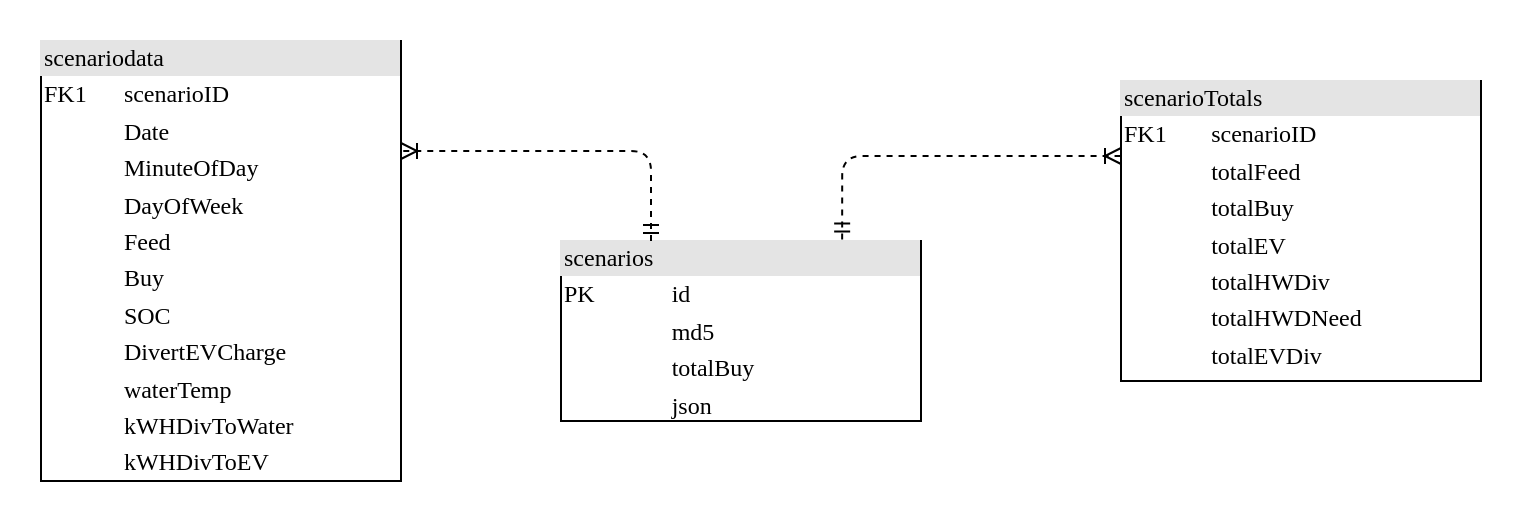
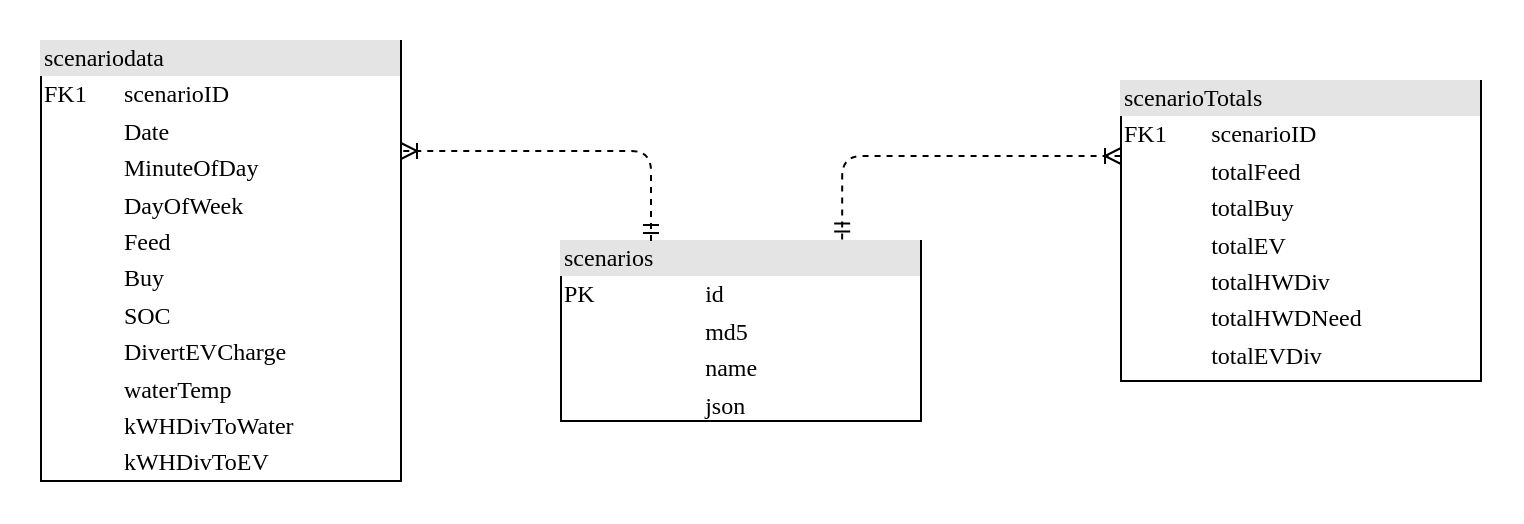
(618, 313) -> (618, 313)
